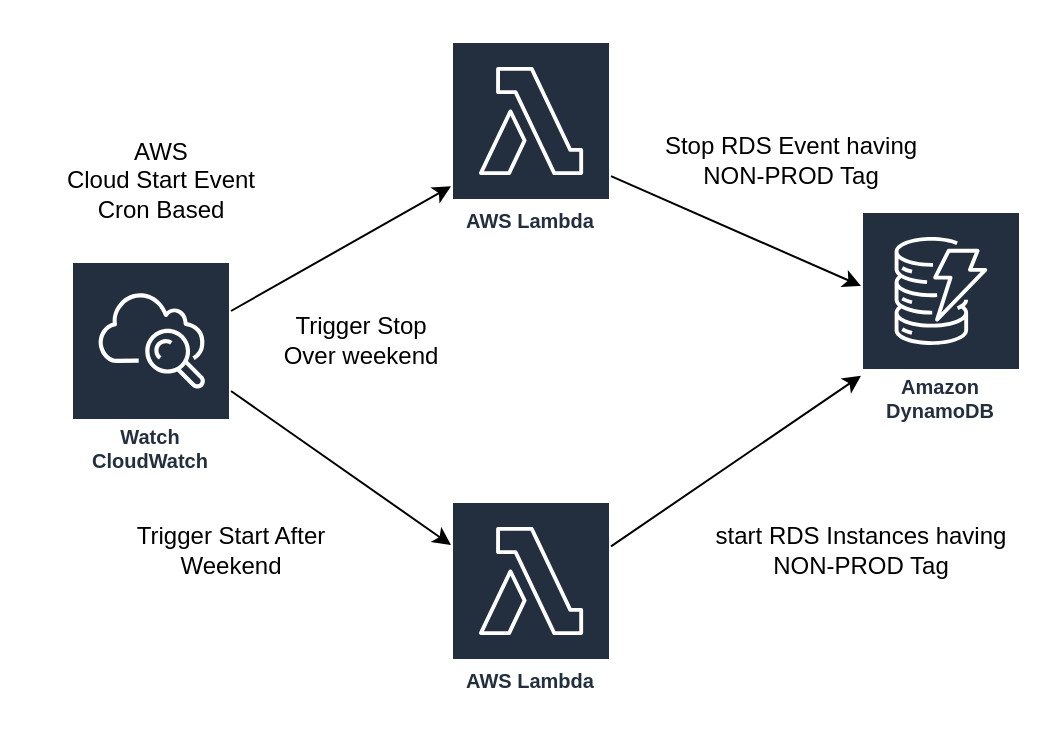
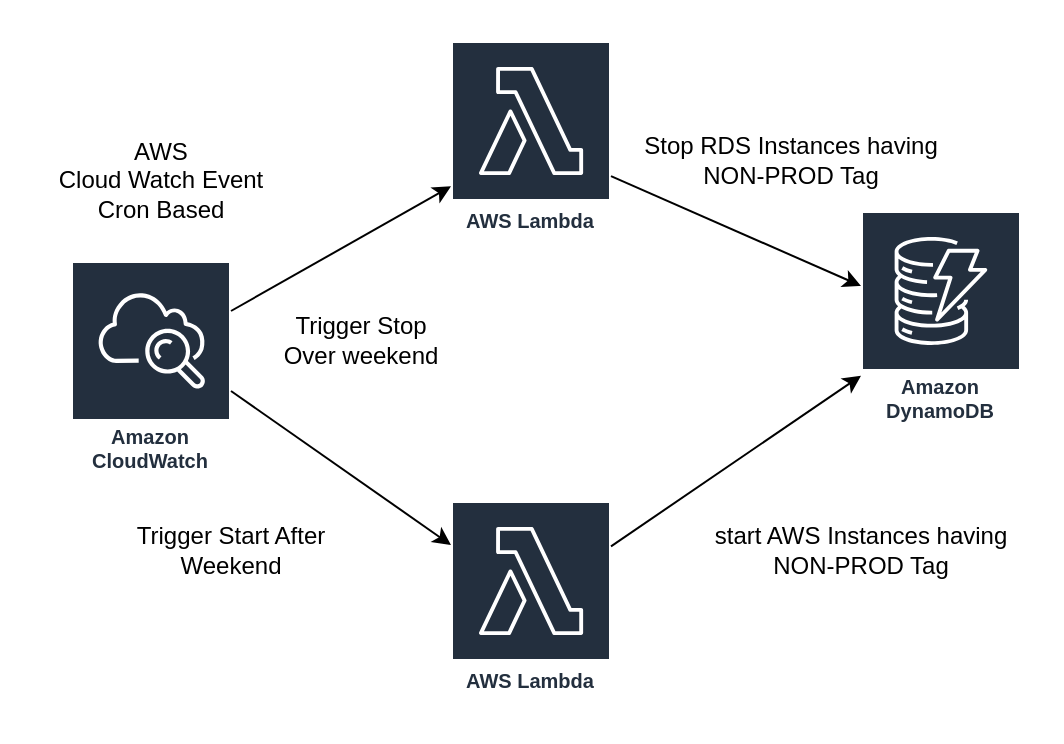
(792, 161) -> (792, 161)
(162, 181) -> (162, 181)
(151, 449) -> (151, 449)
(862, 551) -> (862, 551)
